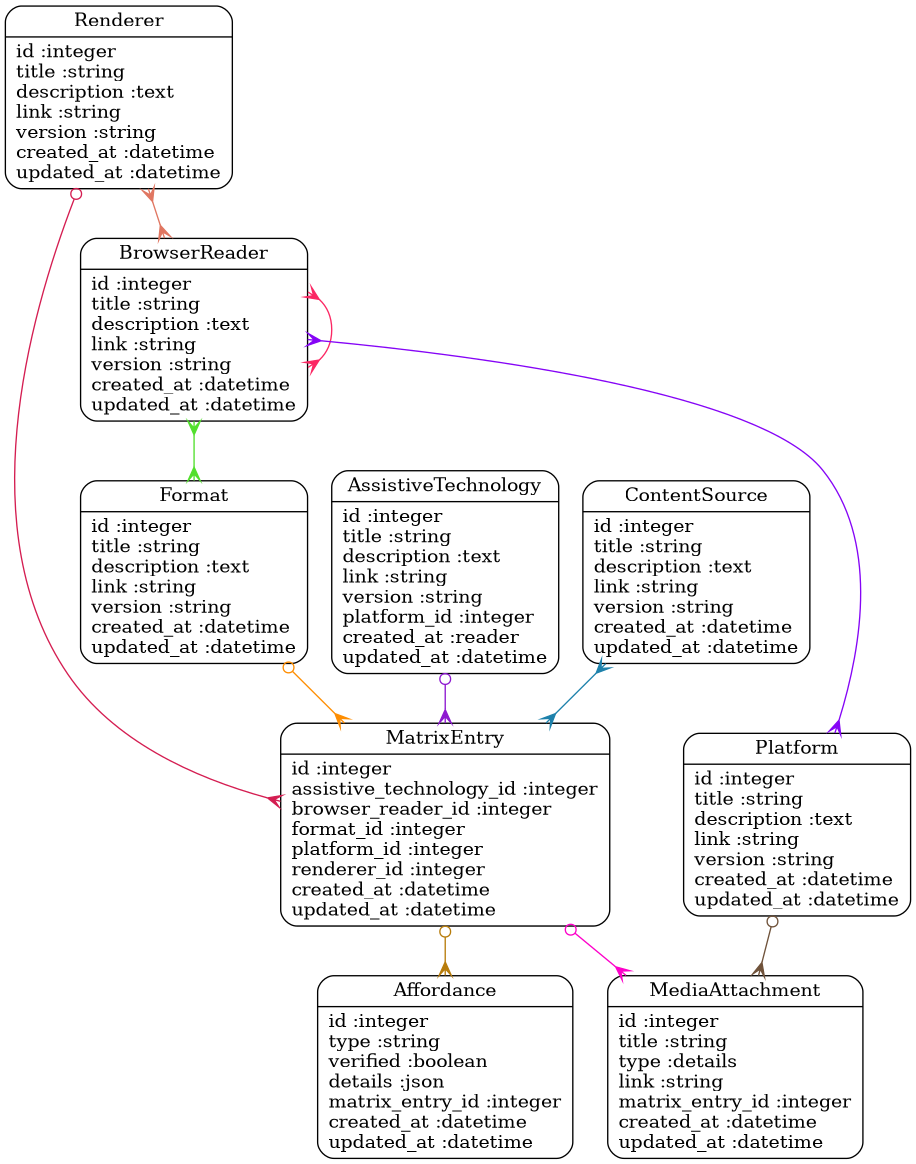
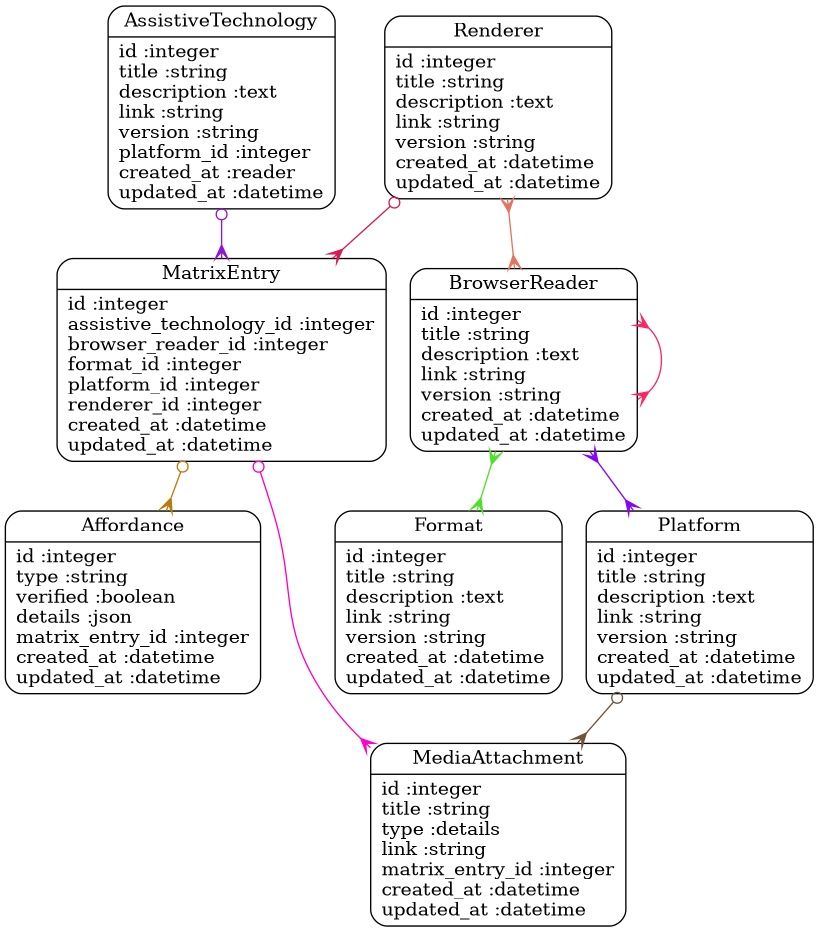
(696, 572) -> none
(314, 692) -> none
